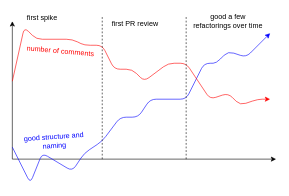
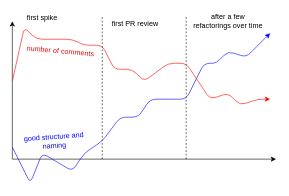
(228, 21) -> (228, 21)
